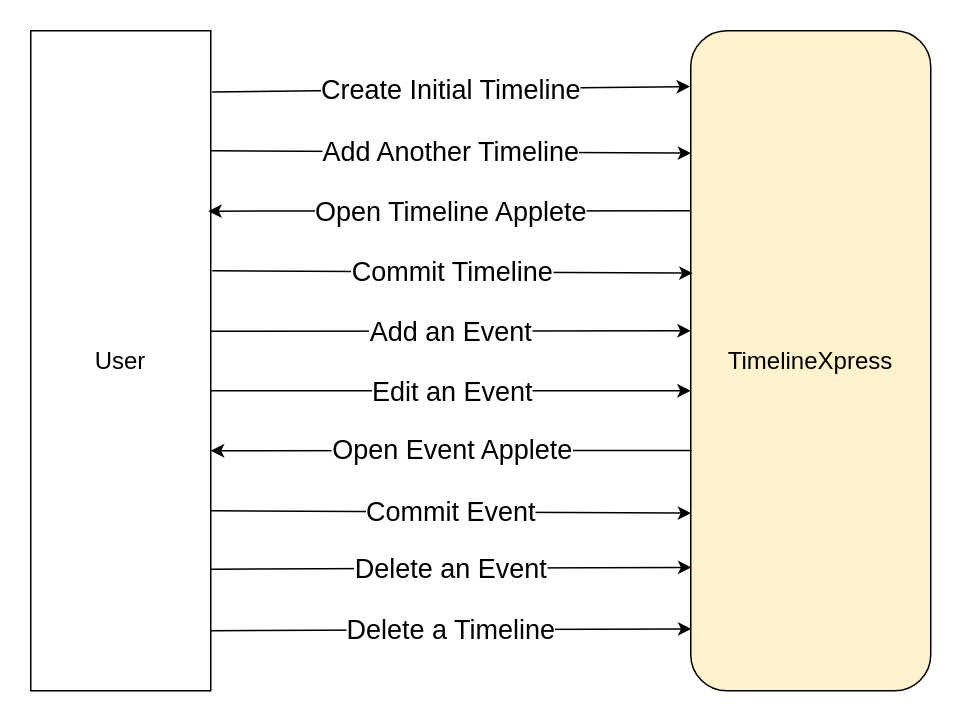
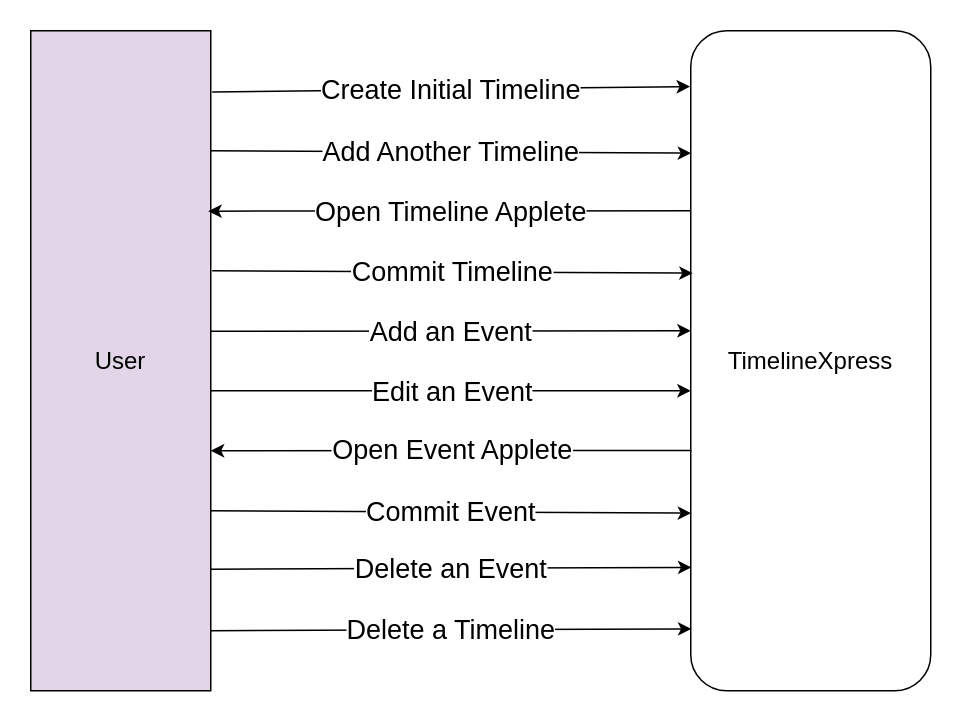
(121, 361) -> (121, 361)
(811, 361) -> (811, 361)
